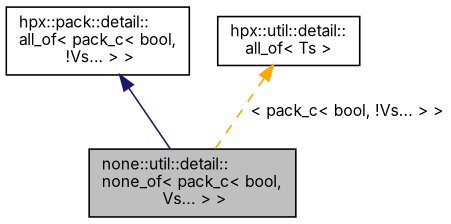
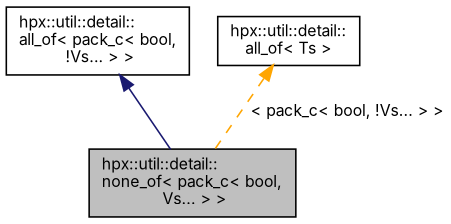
(98, 41) -> (98, 41)
(192, 183) -> (192, 183)
